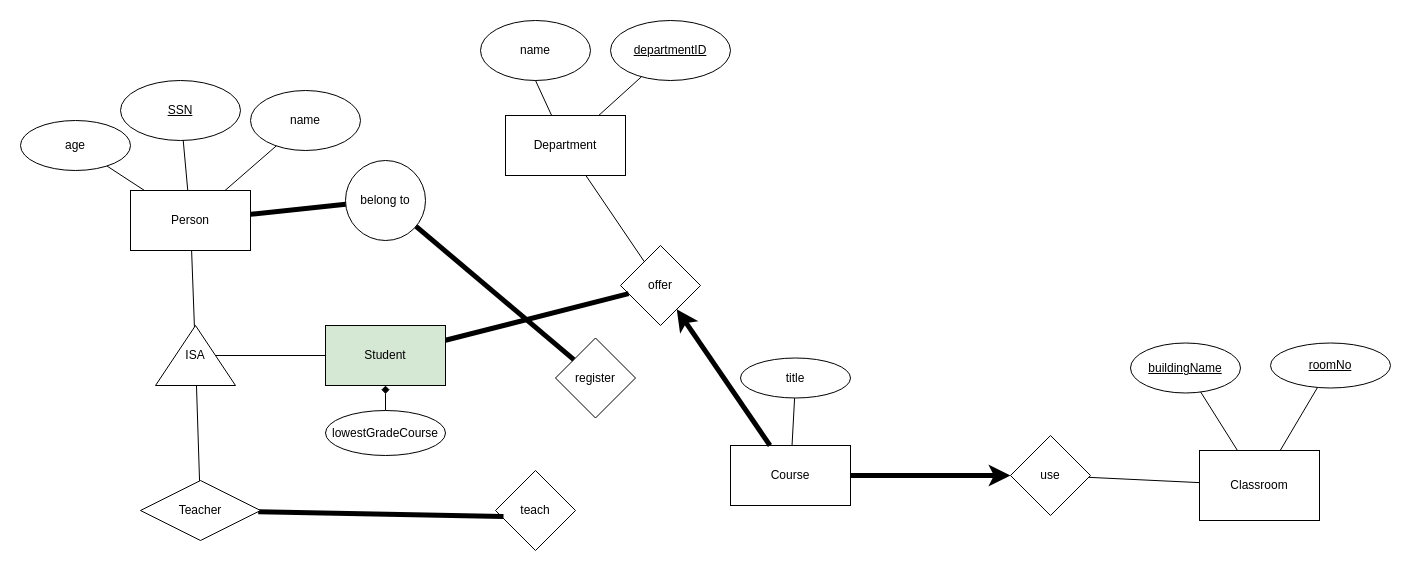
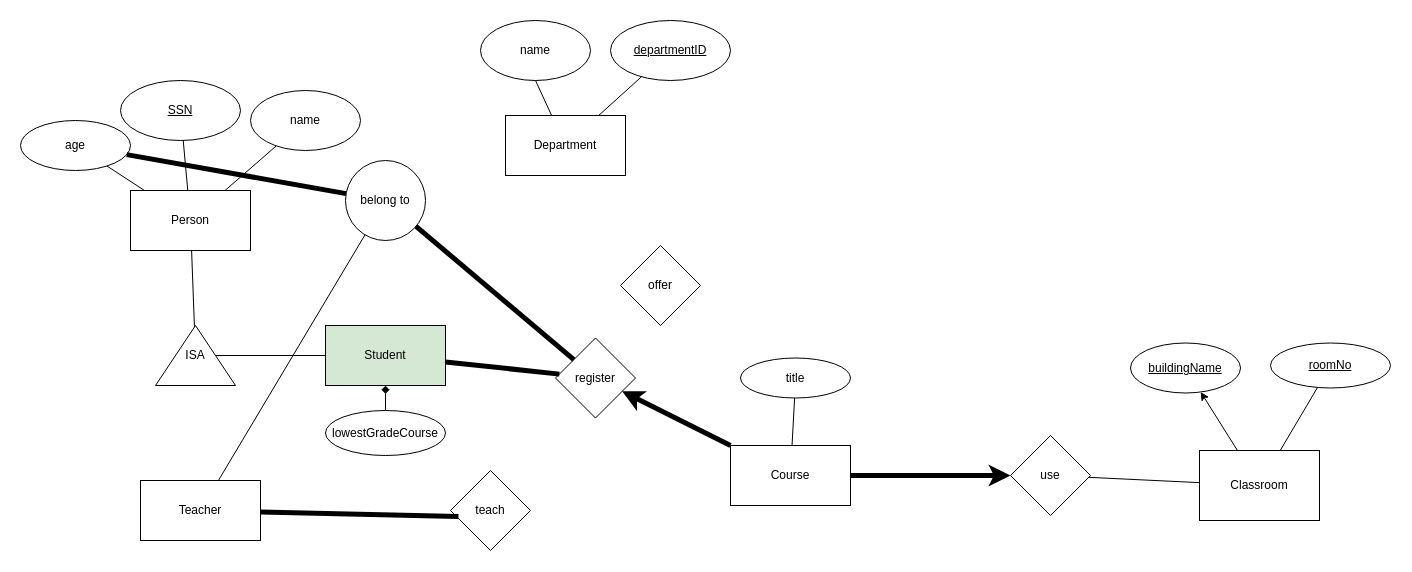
(299, 209) -> (236, 174)
(615, 219) -> none
(537, 317) -> (502, 368)
(728, 383) -> (683, 422)
(1203, 396) -> (1205, 398)
(198, 434) -> (292, 358)
(201, 511) -> (201, 511)
(536, 511) -> (491, 511)
